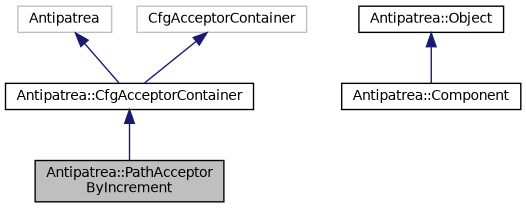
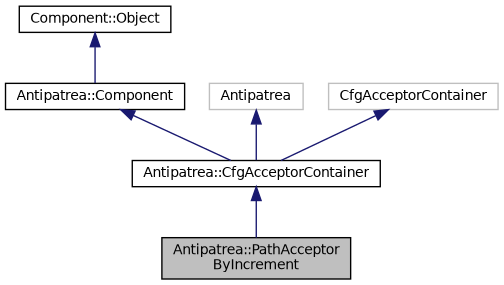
(431, 19) -> (95, 19)
none -> (182, 138)
